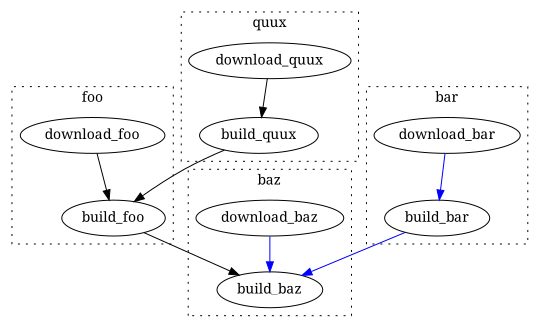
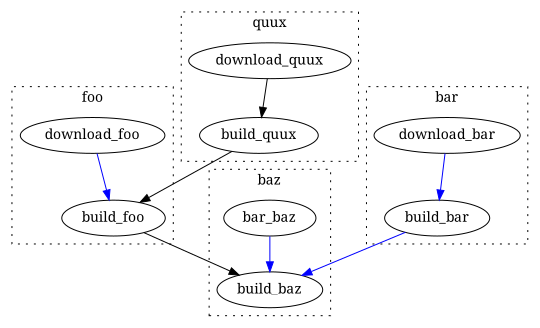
(102, 172) -> (102, 172)
(270, 218) -> (270, 218)
